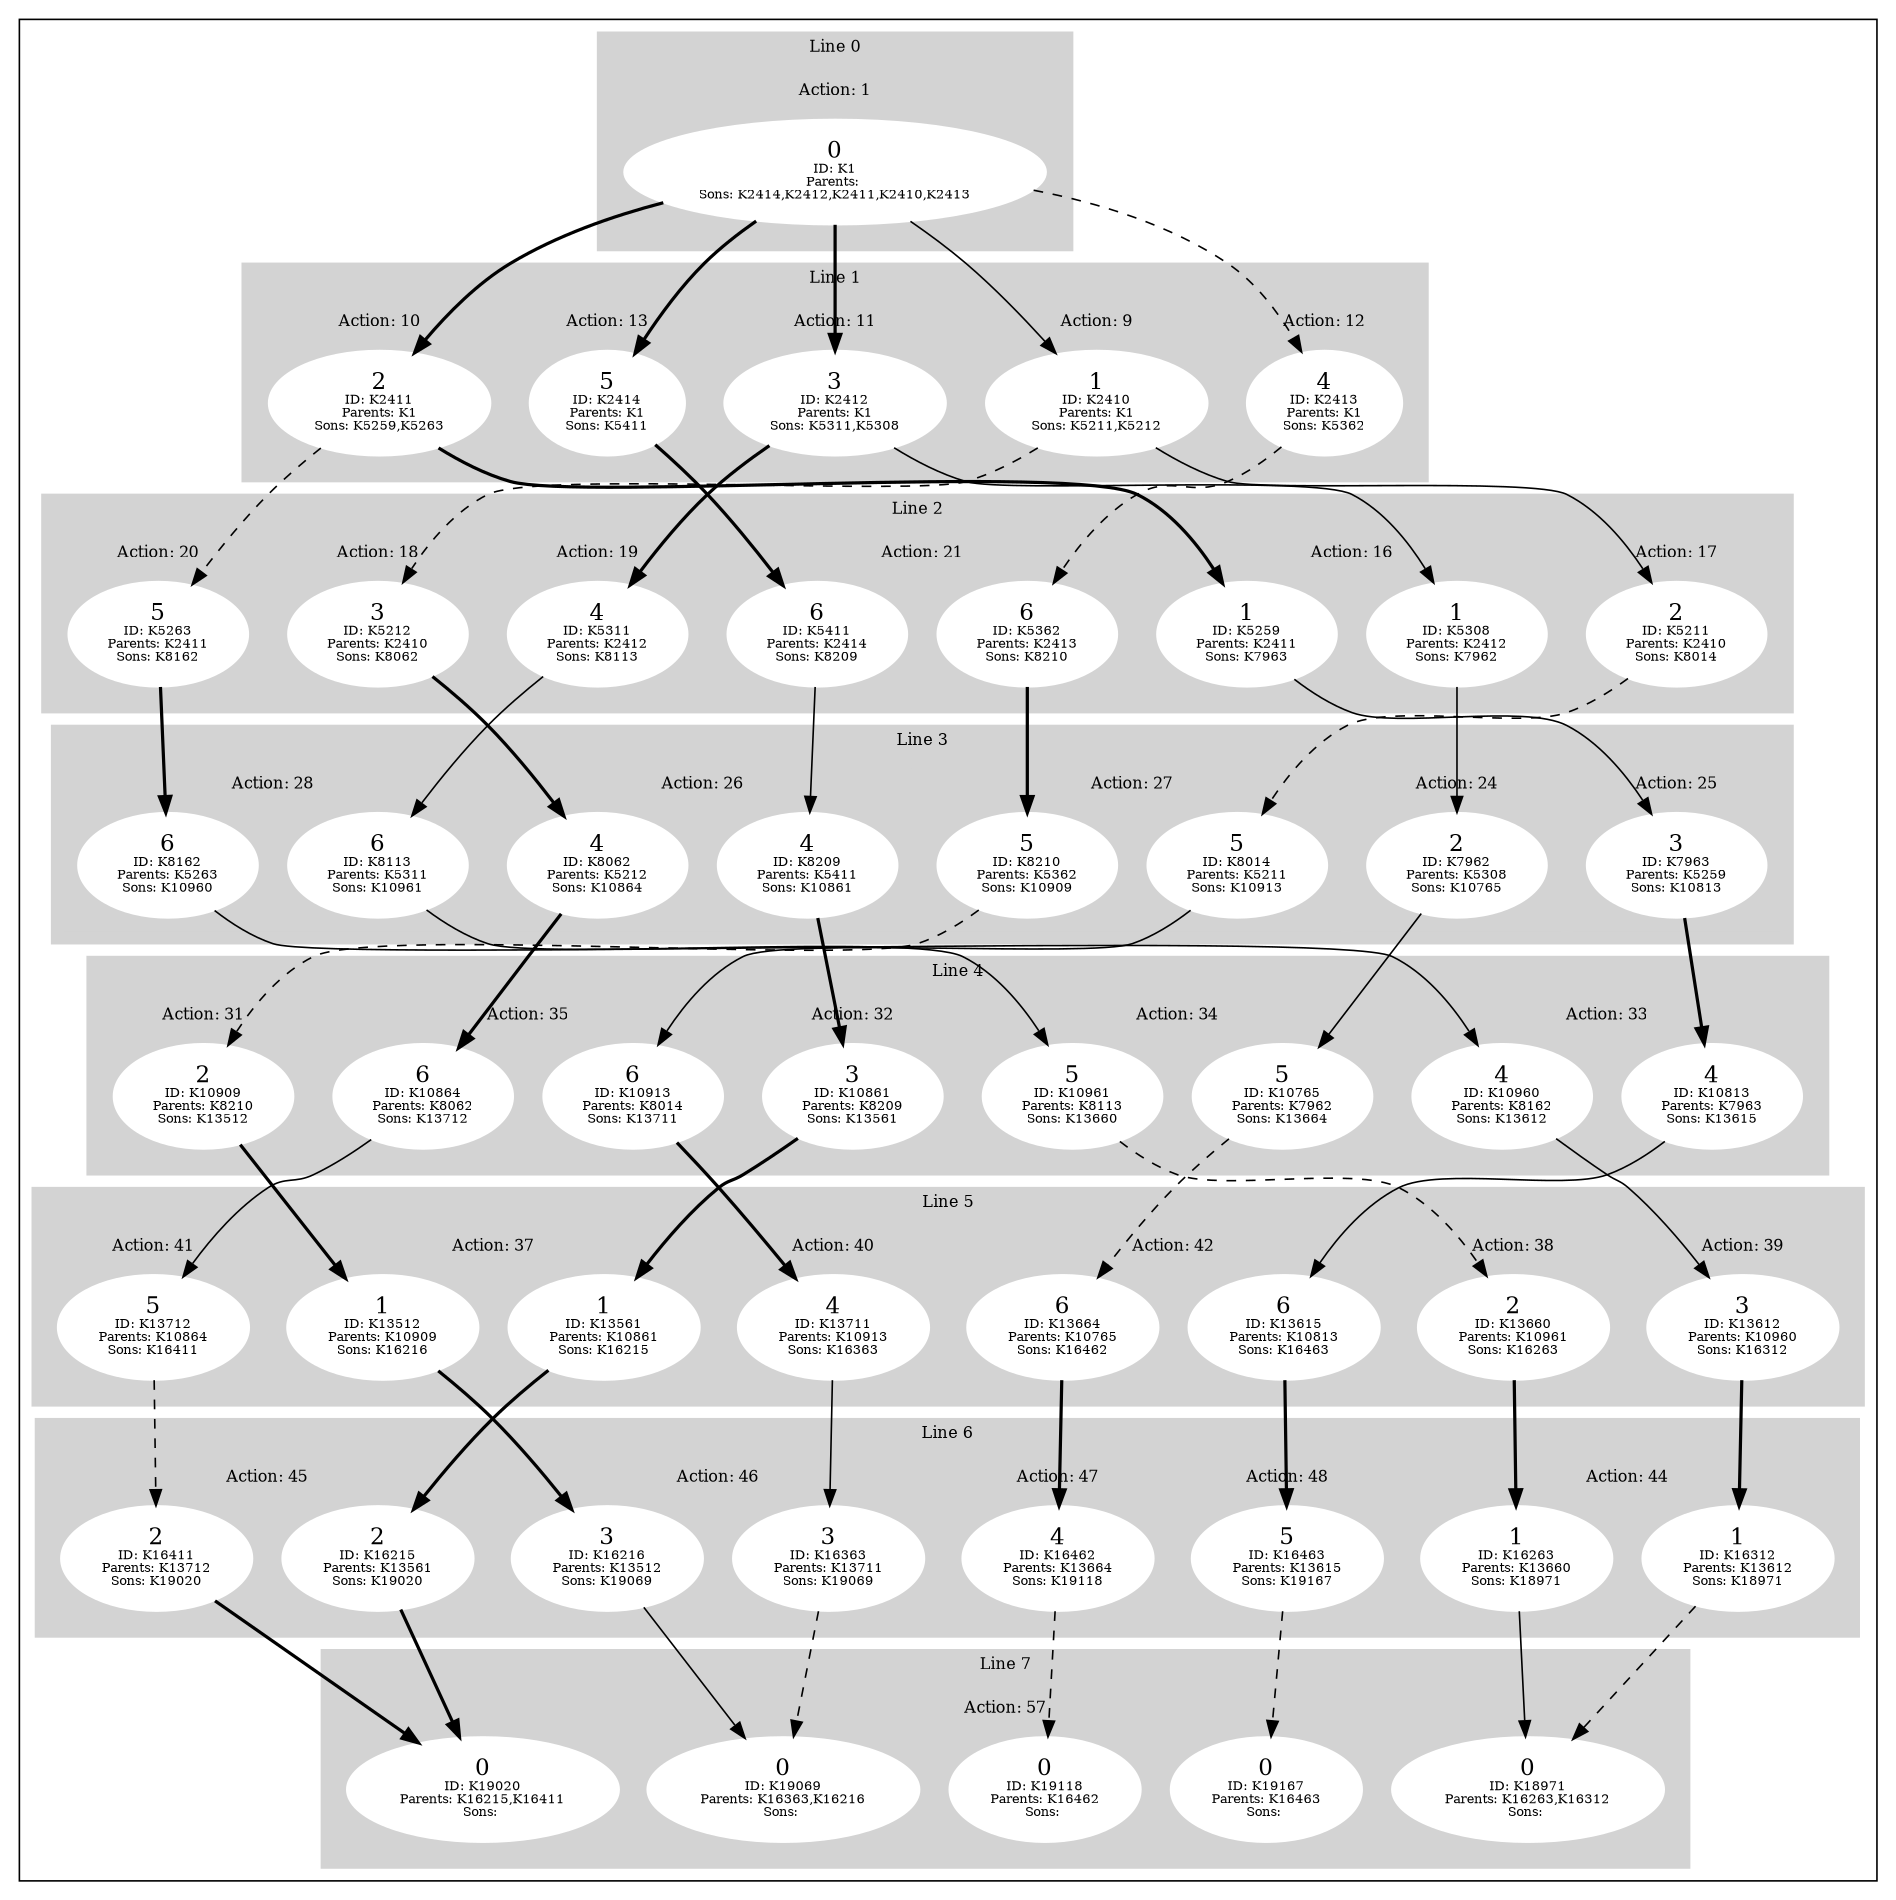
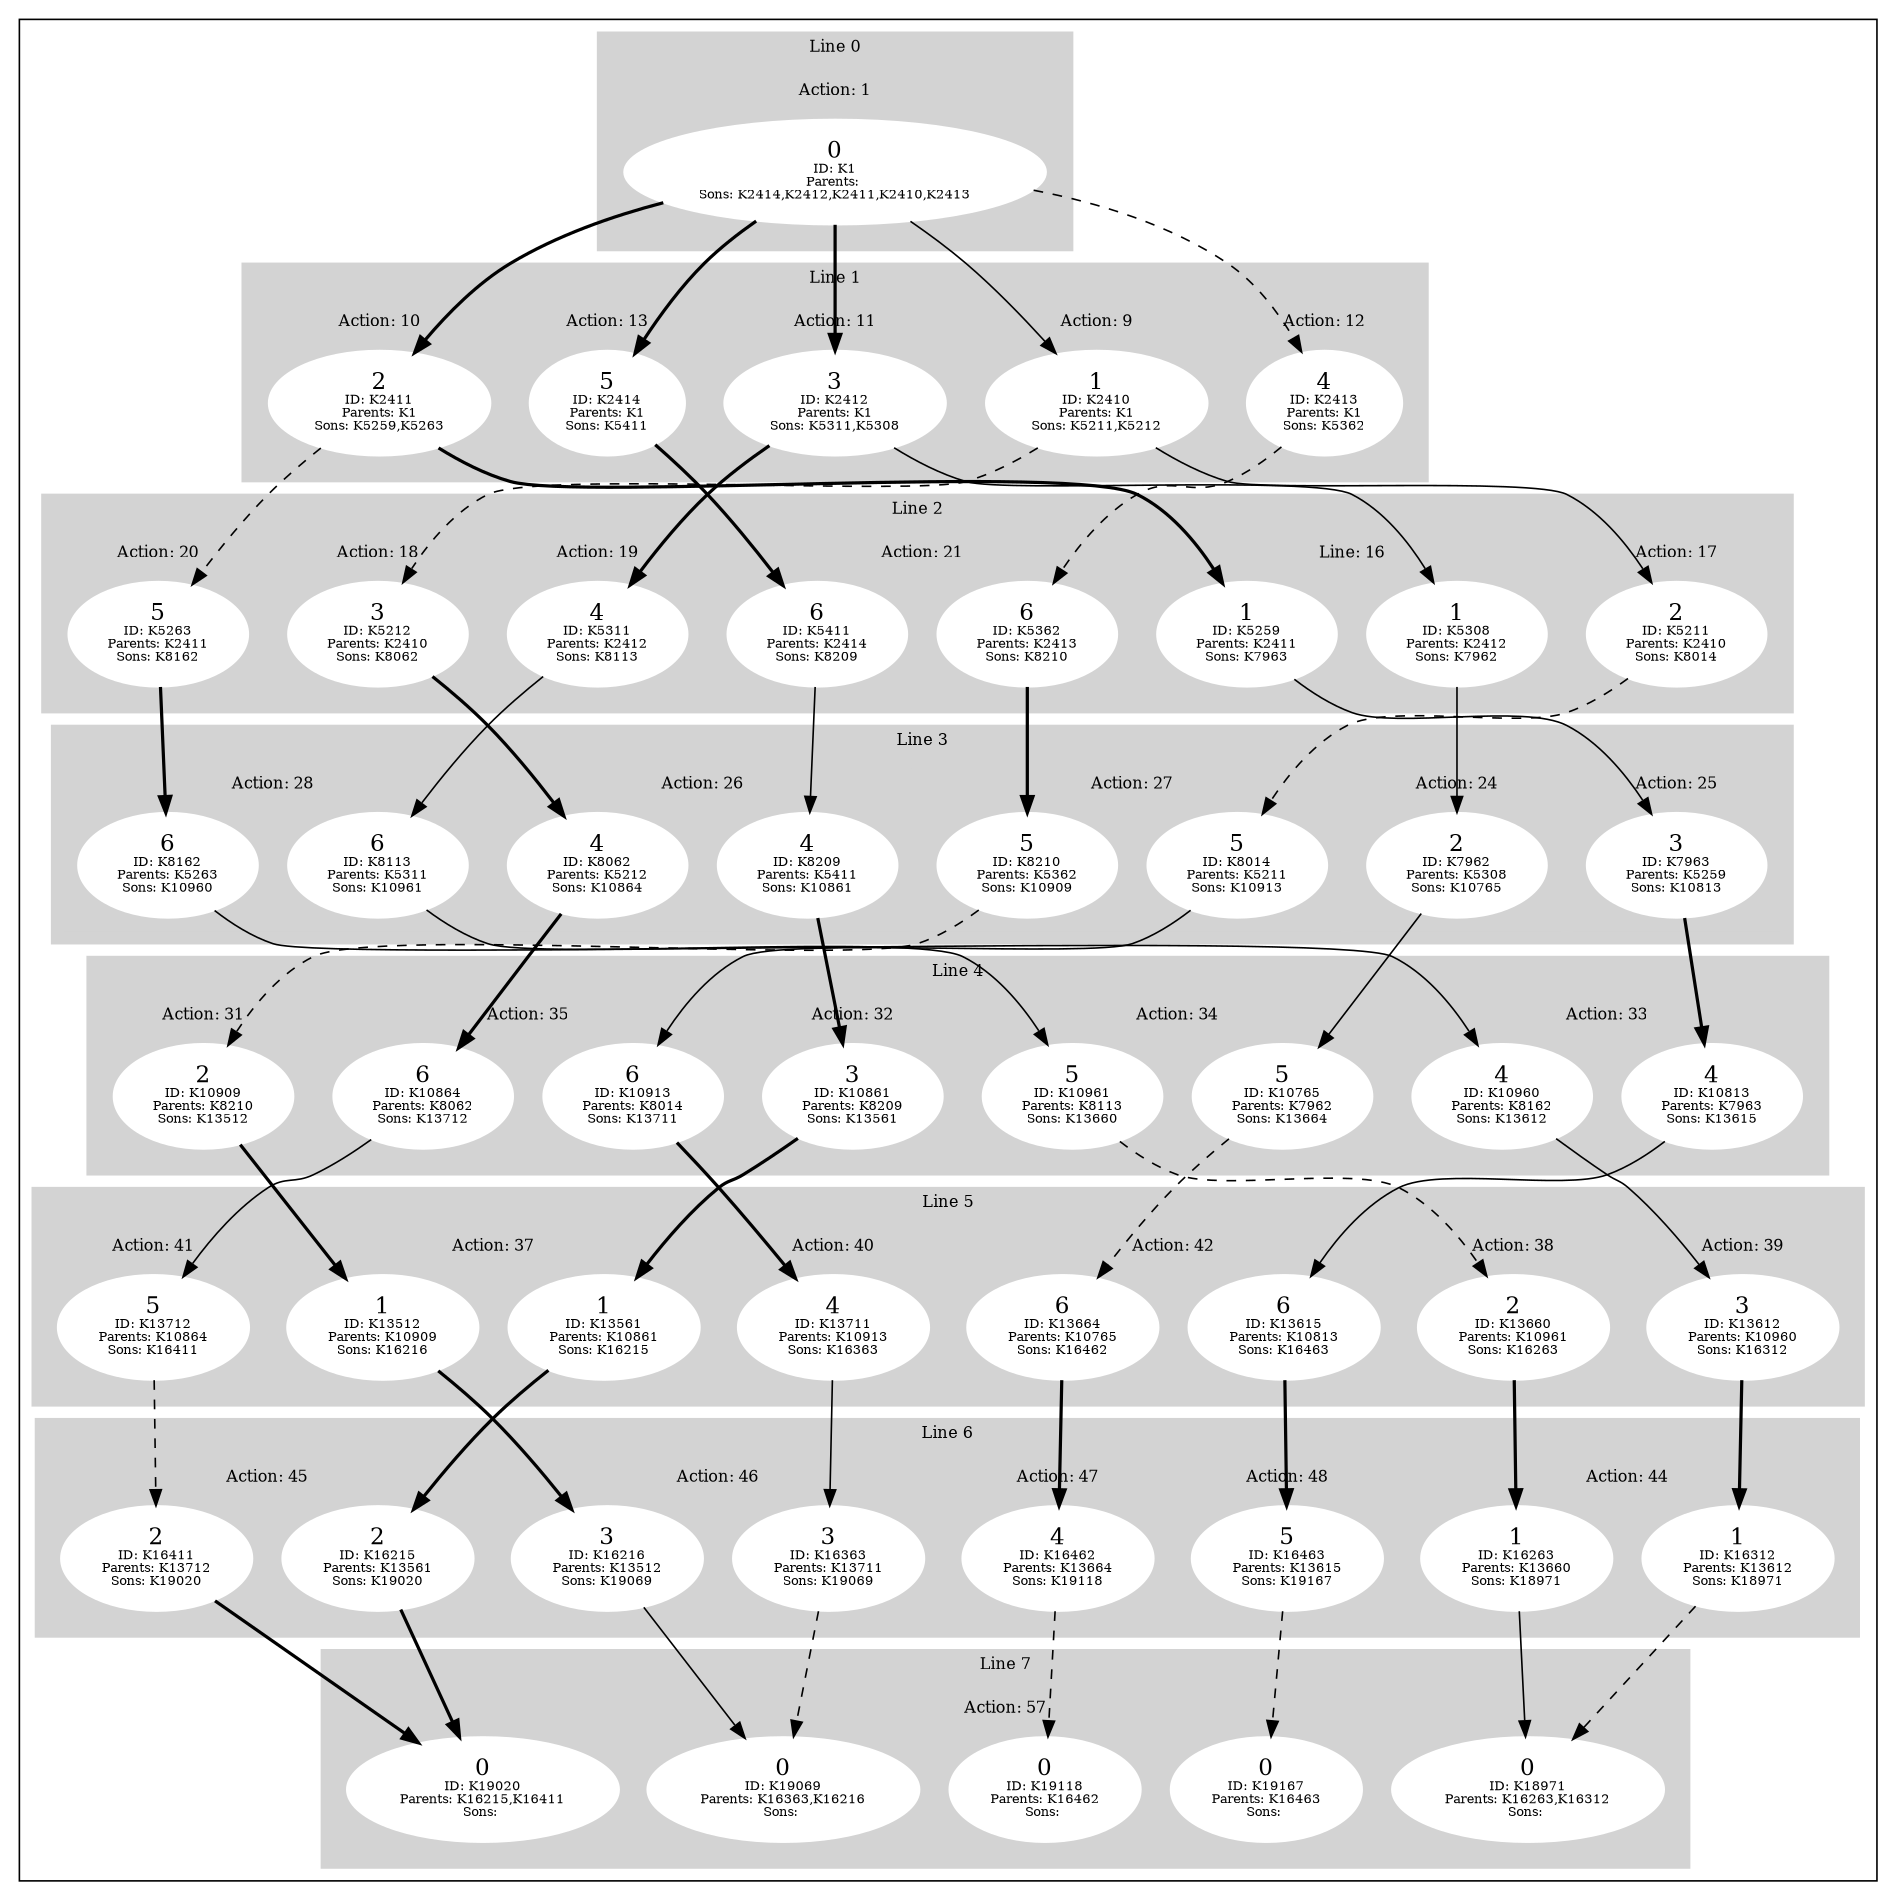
(1352, 553) -> (1352, 553)
